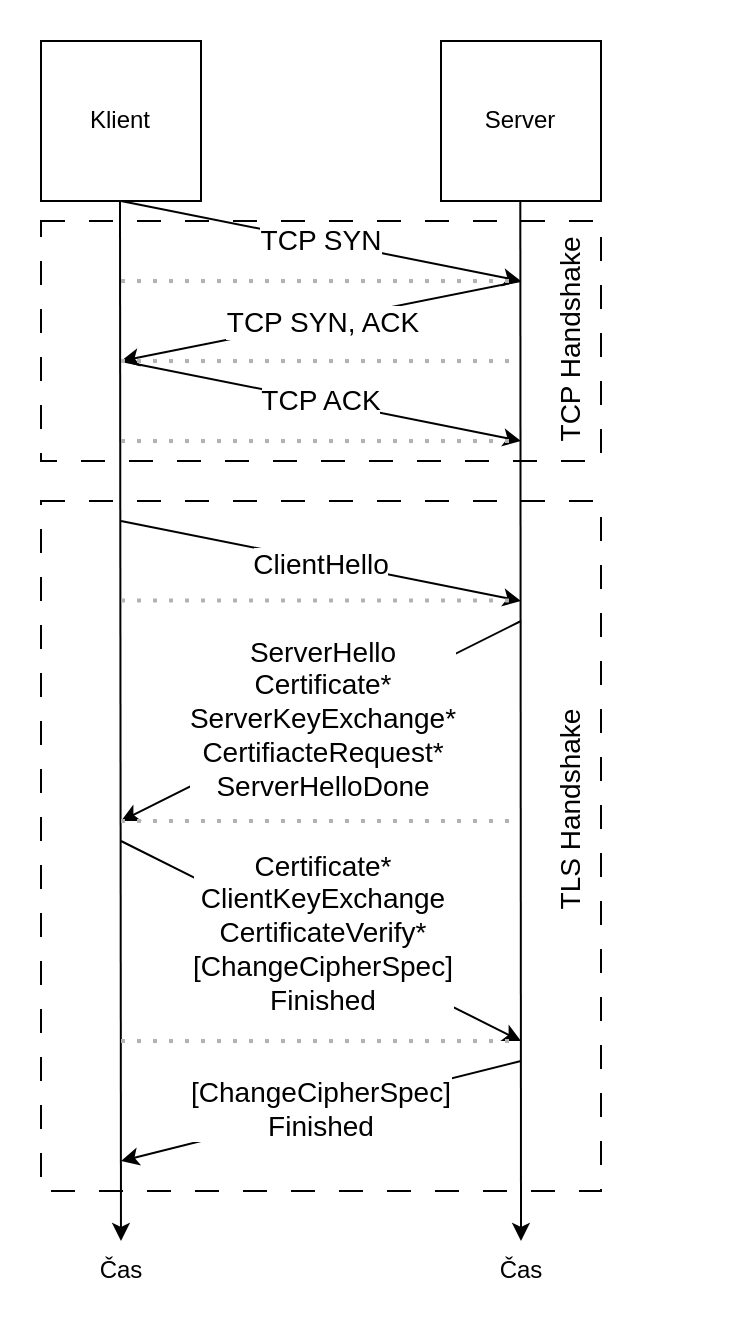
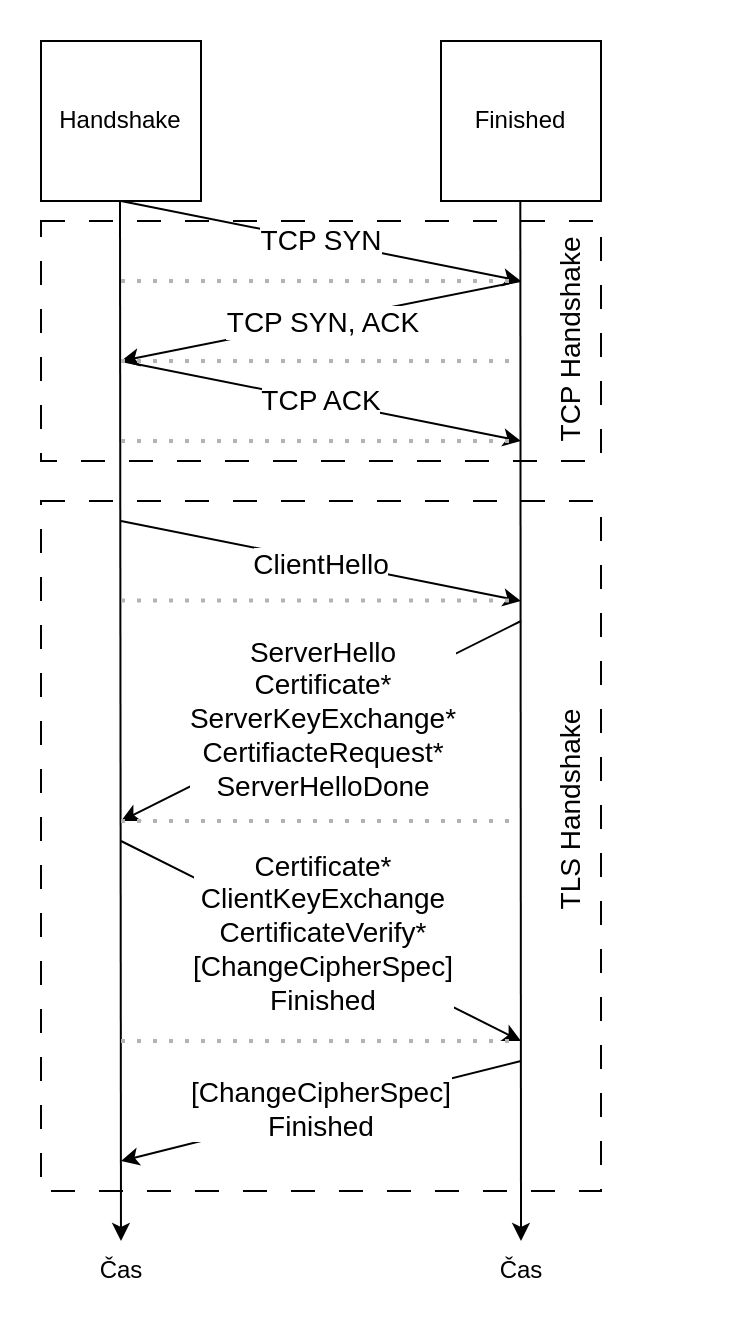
(121, 121) -> (121, 121)
(521, 121) -> (521, 121)
